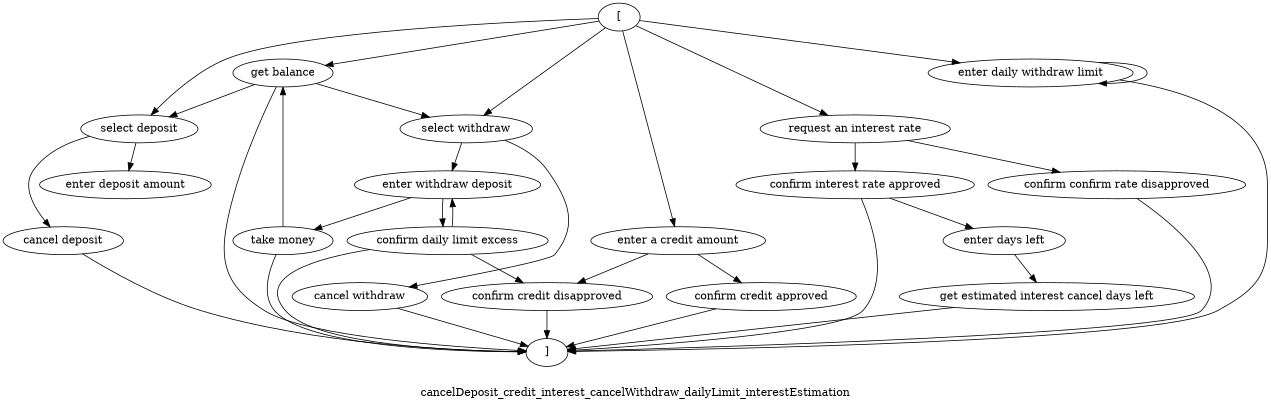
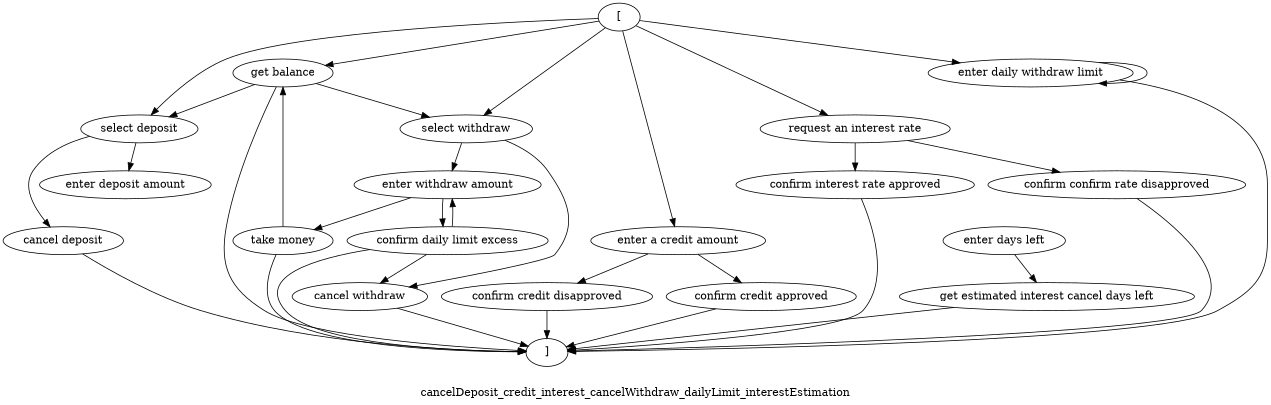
(448, 185) -> (448, 185)
(928, 212) -> none
(493, 266) -> (407, 267)
